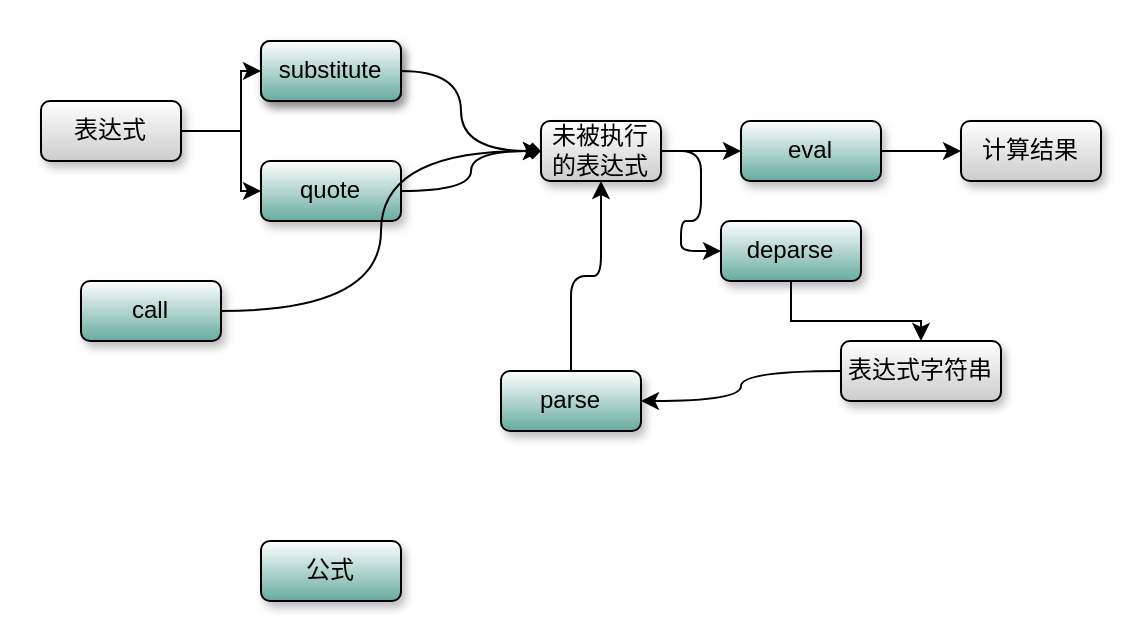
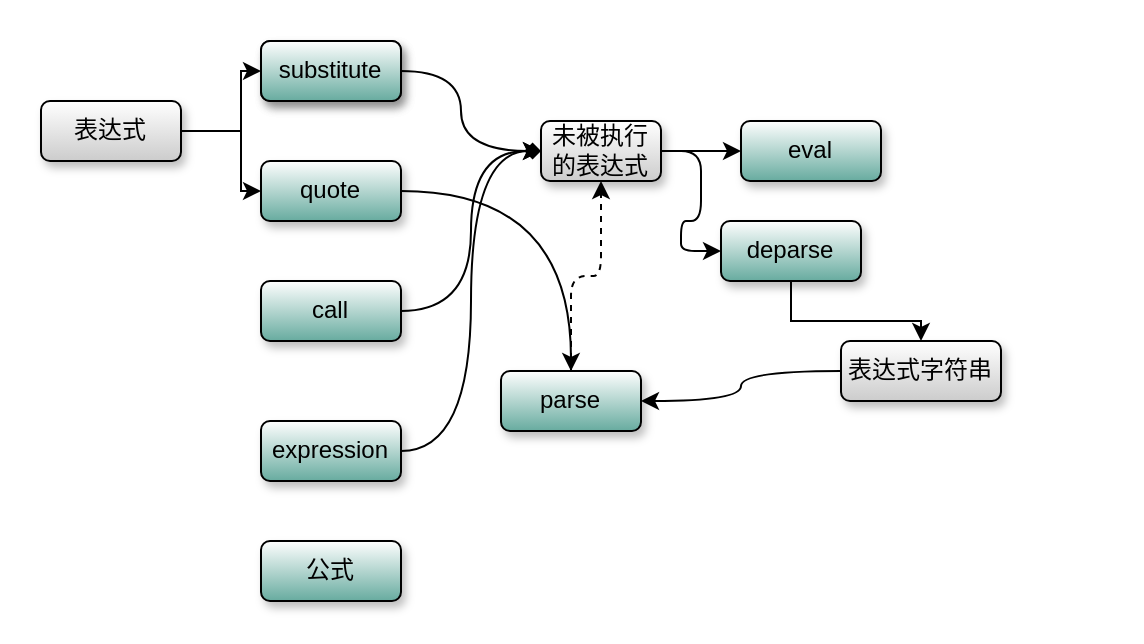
(915, 151) -> none
(1031, 151) -> none
(456, 185) -> (541, 248)
(601, 262) -> (601, 262)
(151, 311) -> (331, 311)
none -> (471, 314)
none -> (331, 451)
